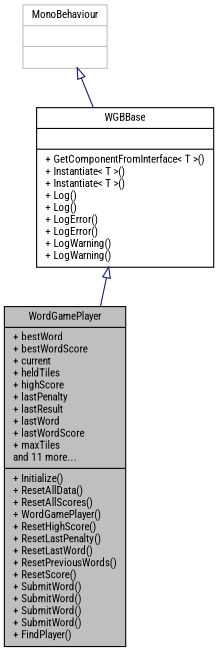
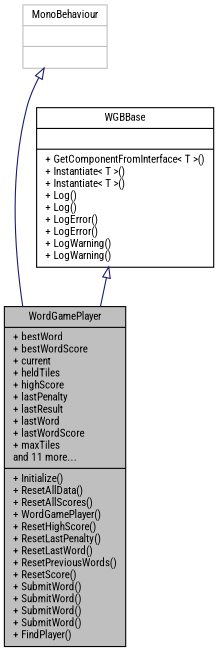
(87, 93) -> (16, 191)
